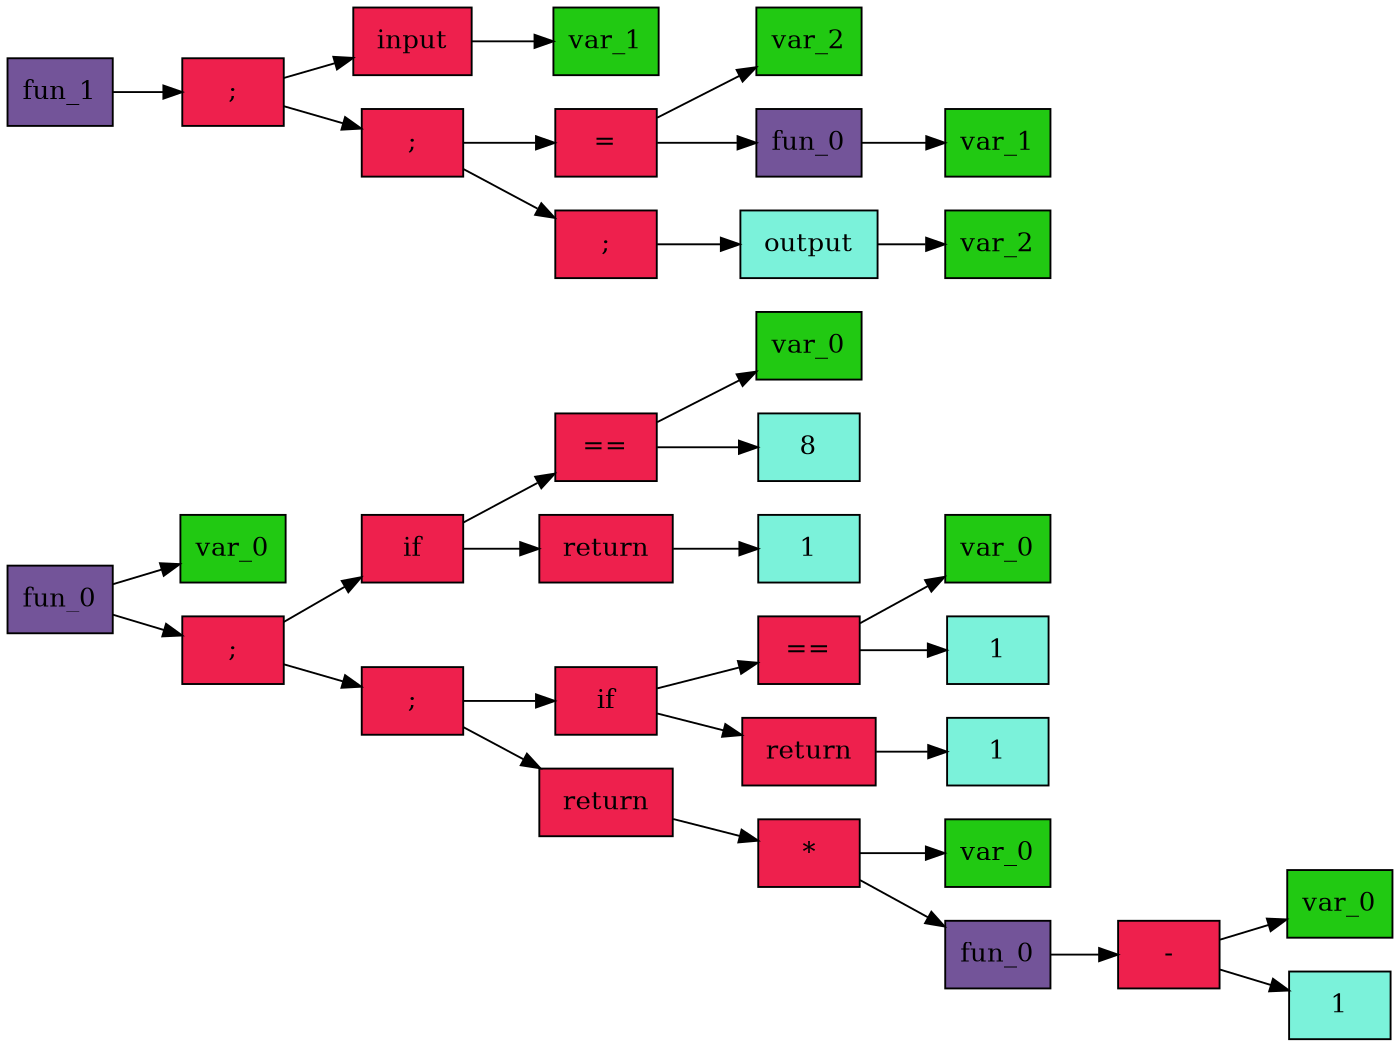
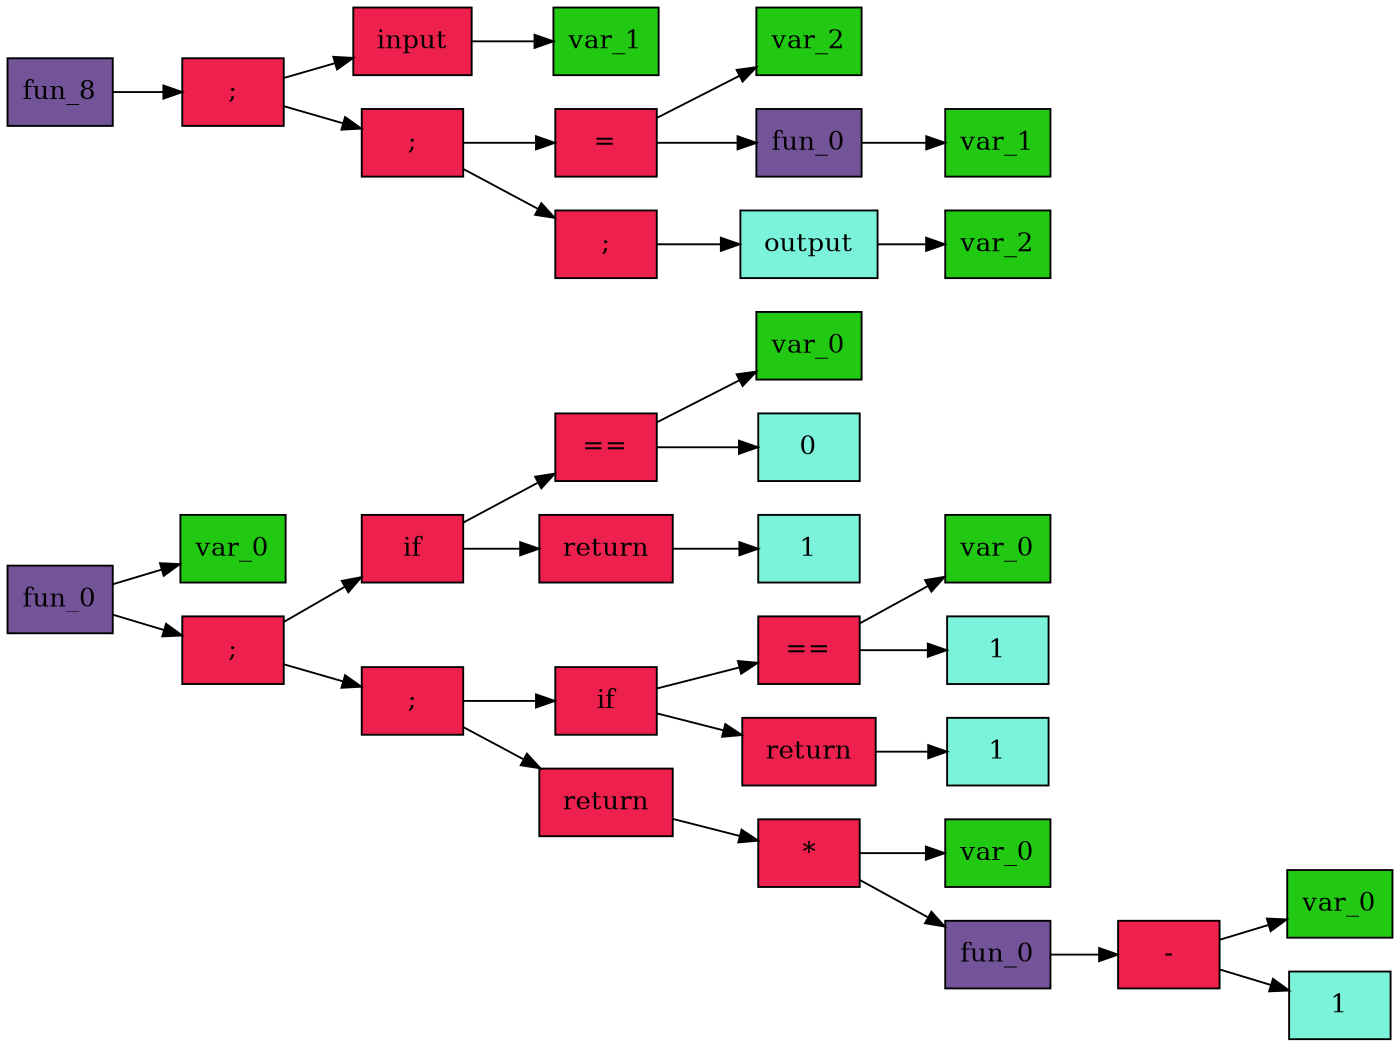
(60, 92) -> (60, 92)
(809, 447) -> (809, 447)
